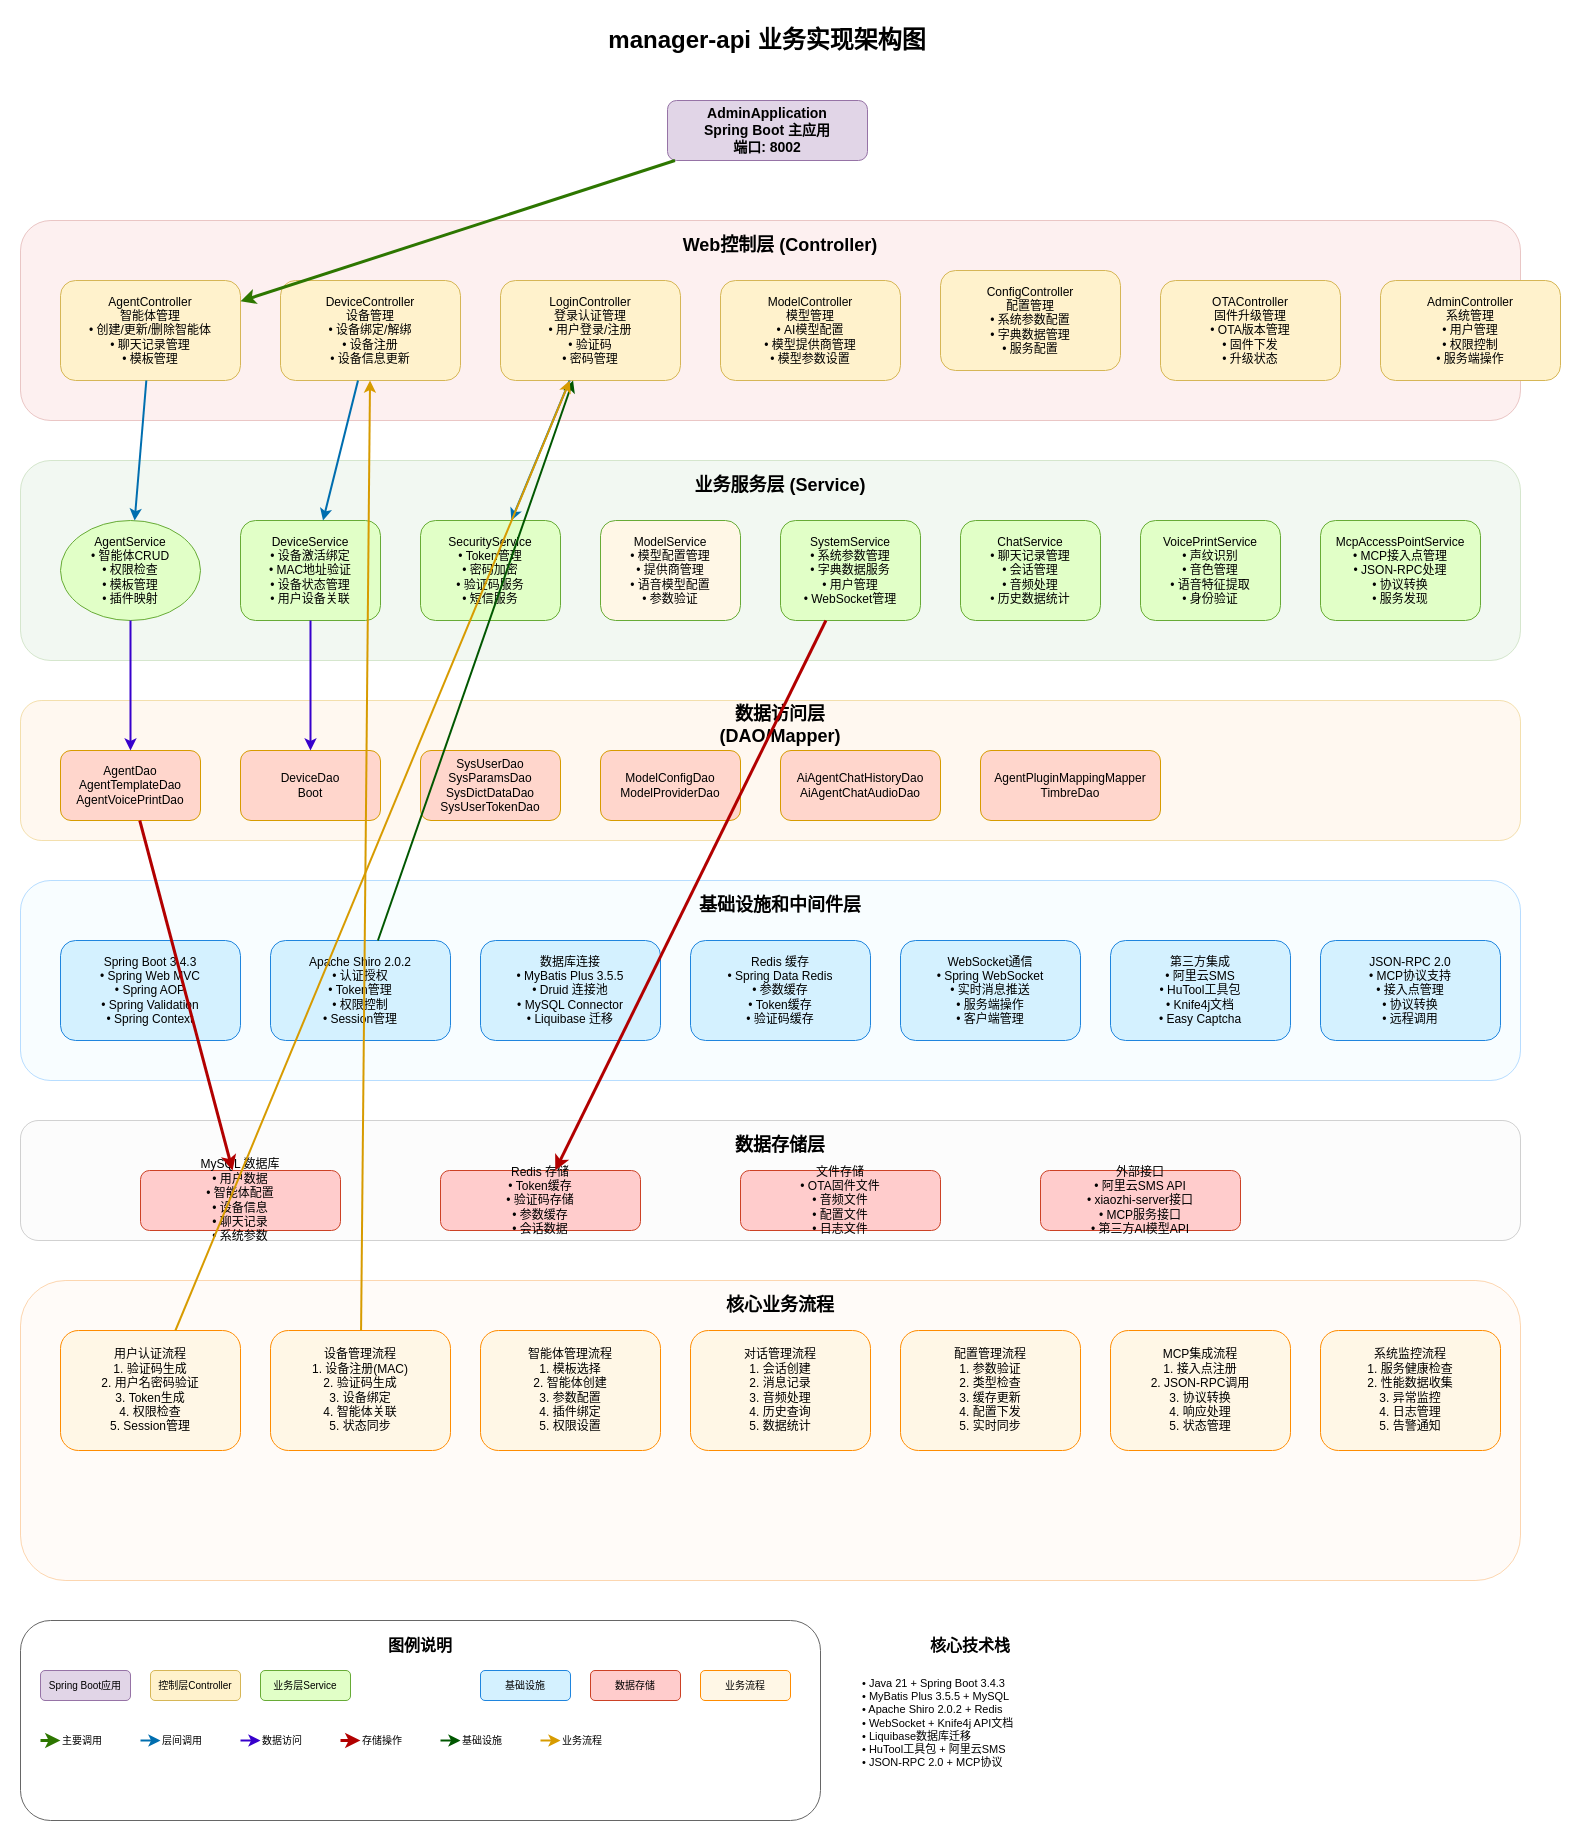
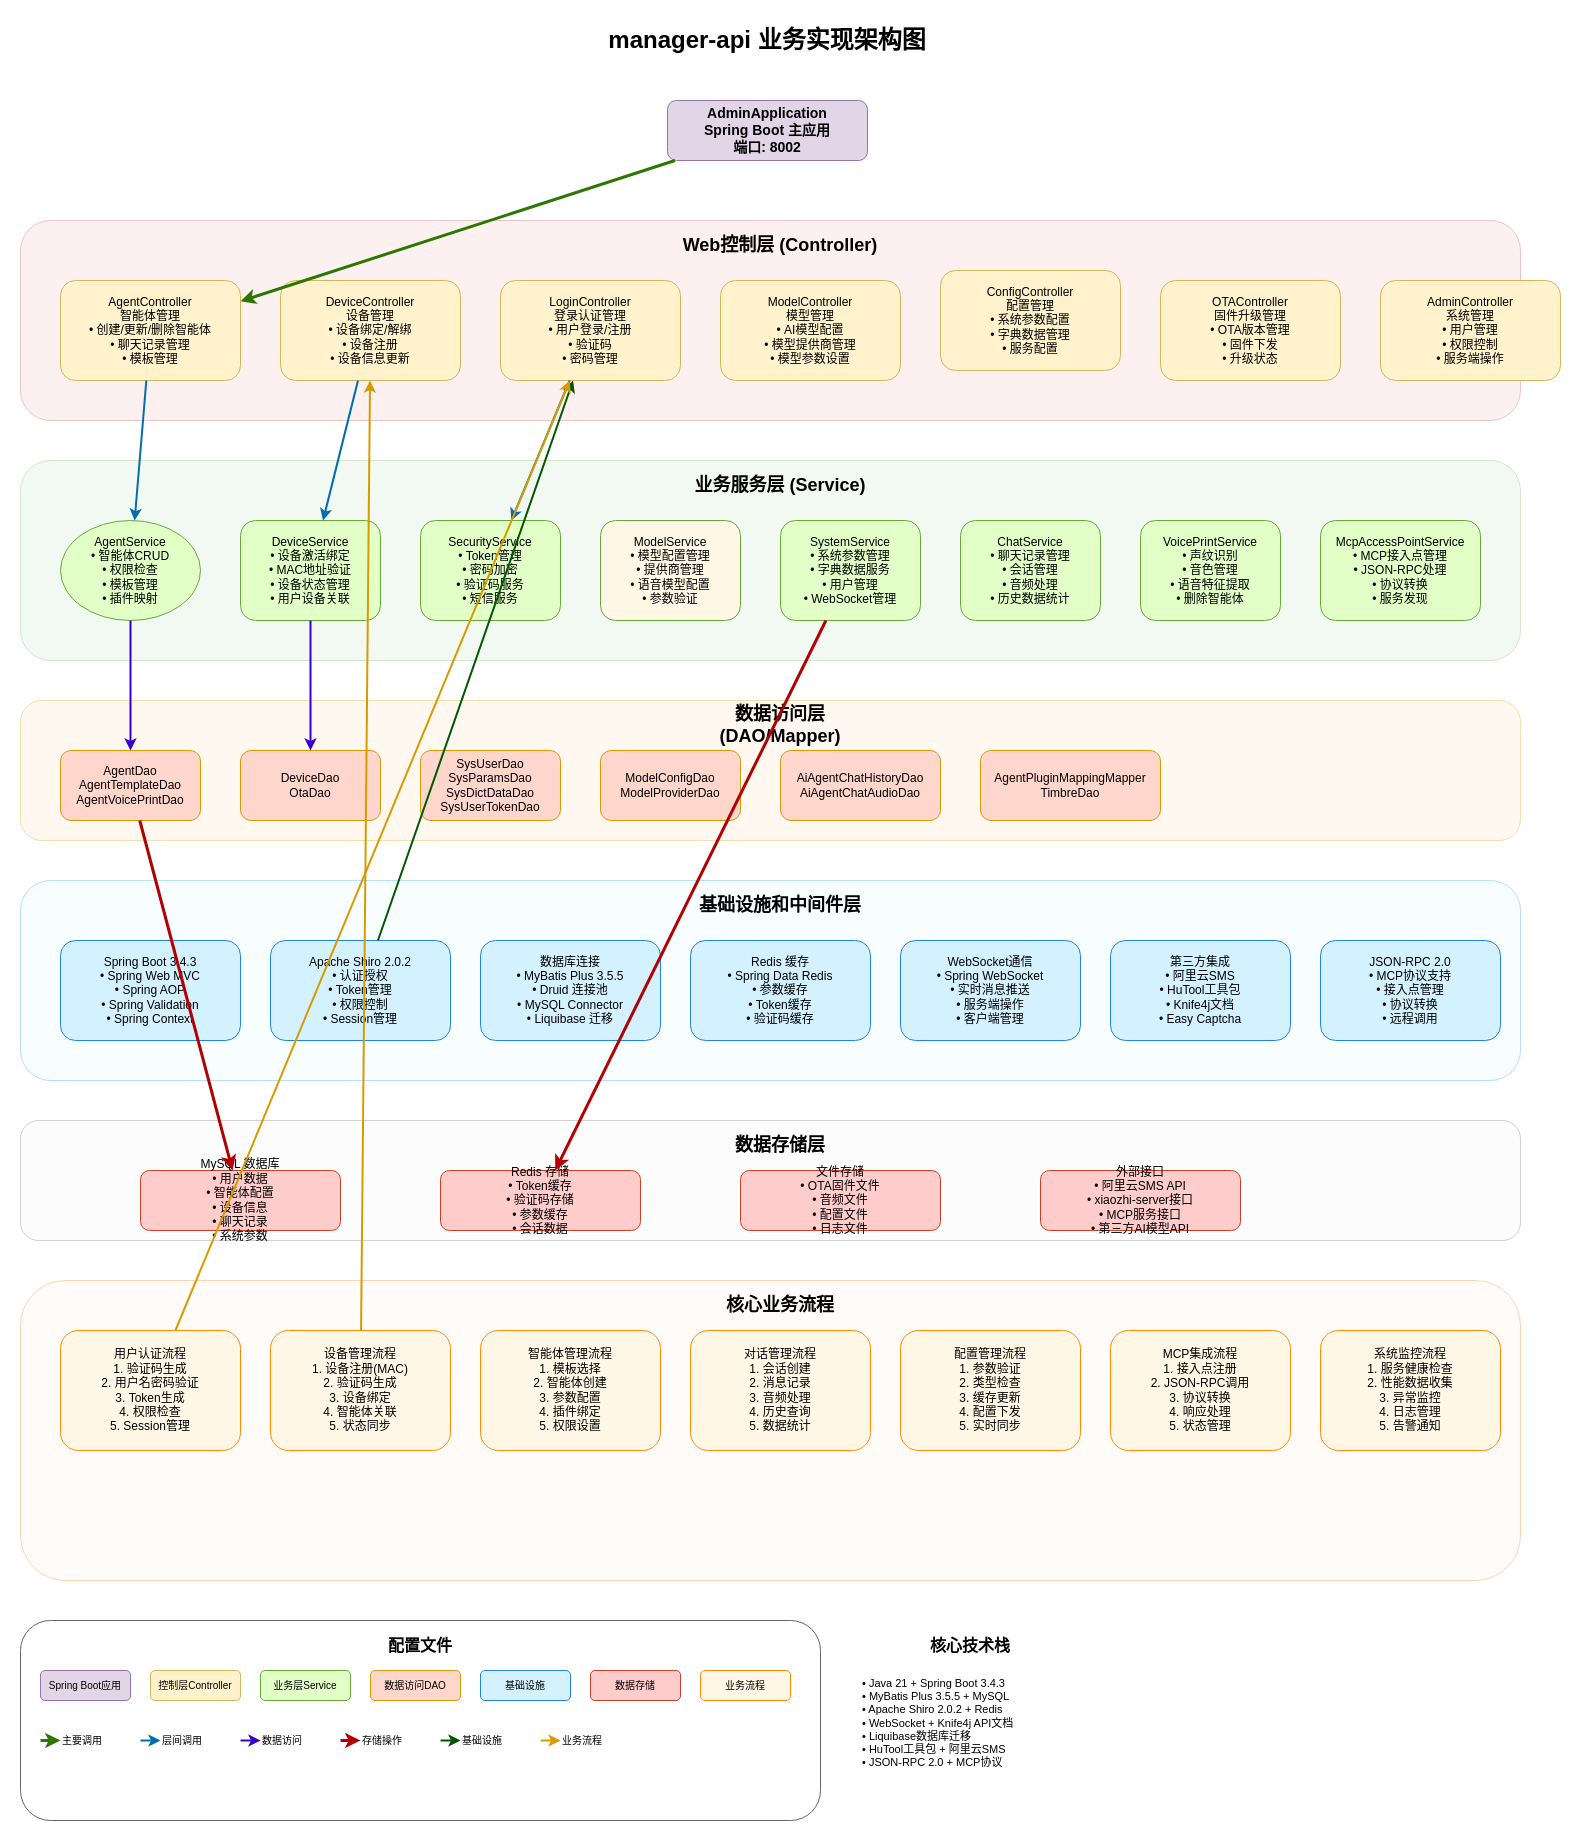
(1211, 571) -> (1211, 571)
(311, 786) -> (311, 786)
(421, 1646) -> (421, 1646)
none -> (416, 1686)
